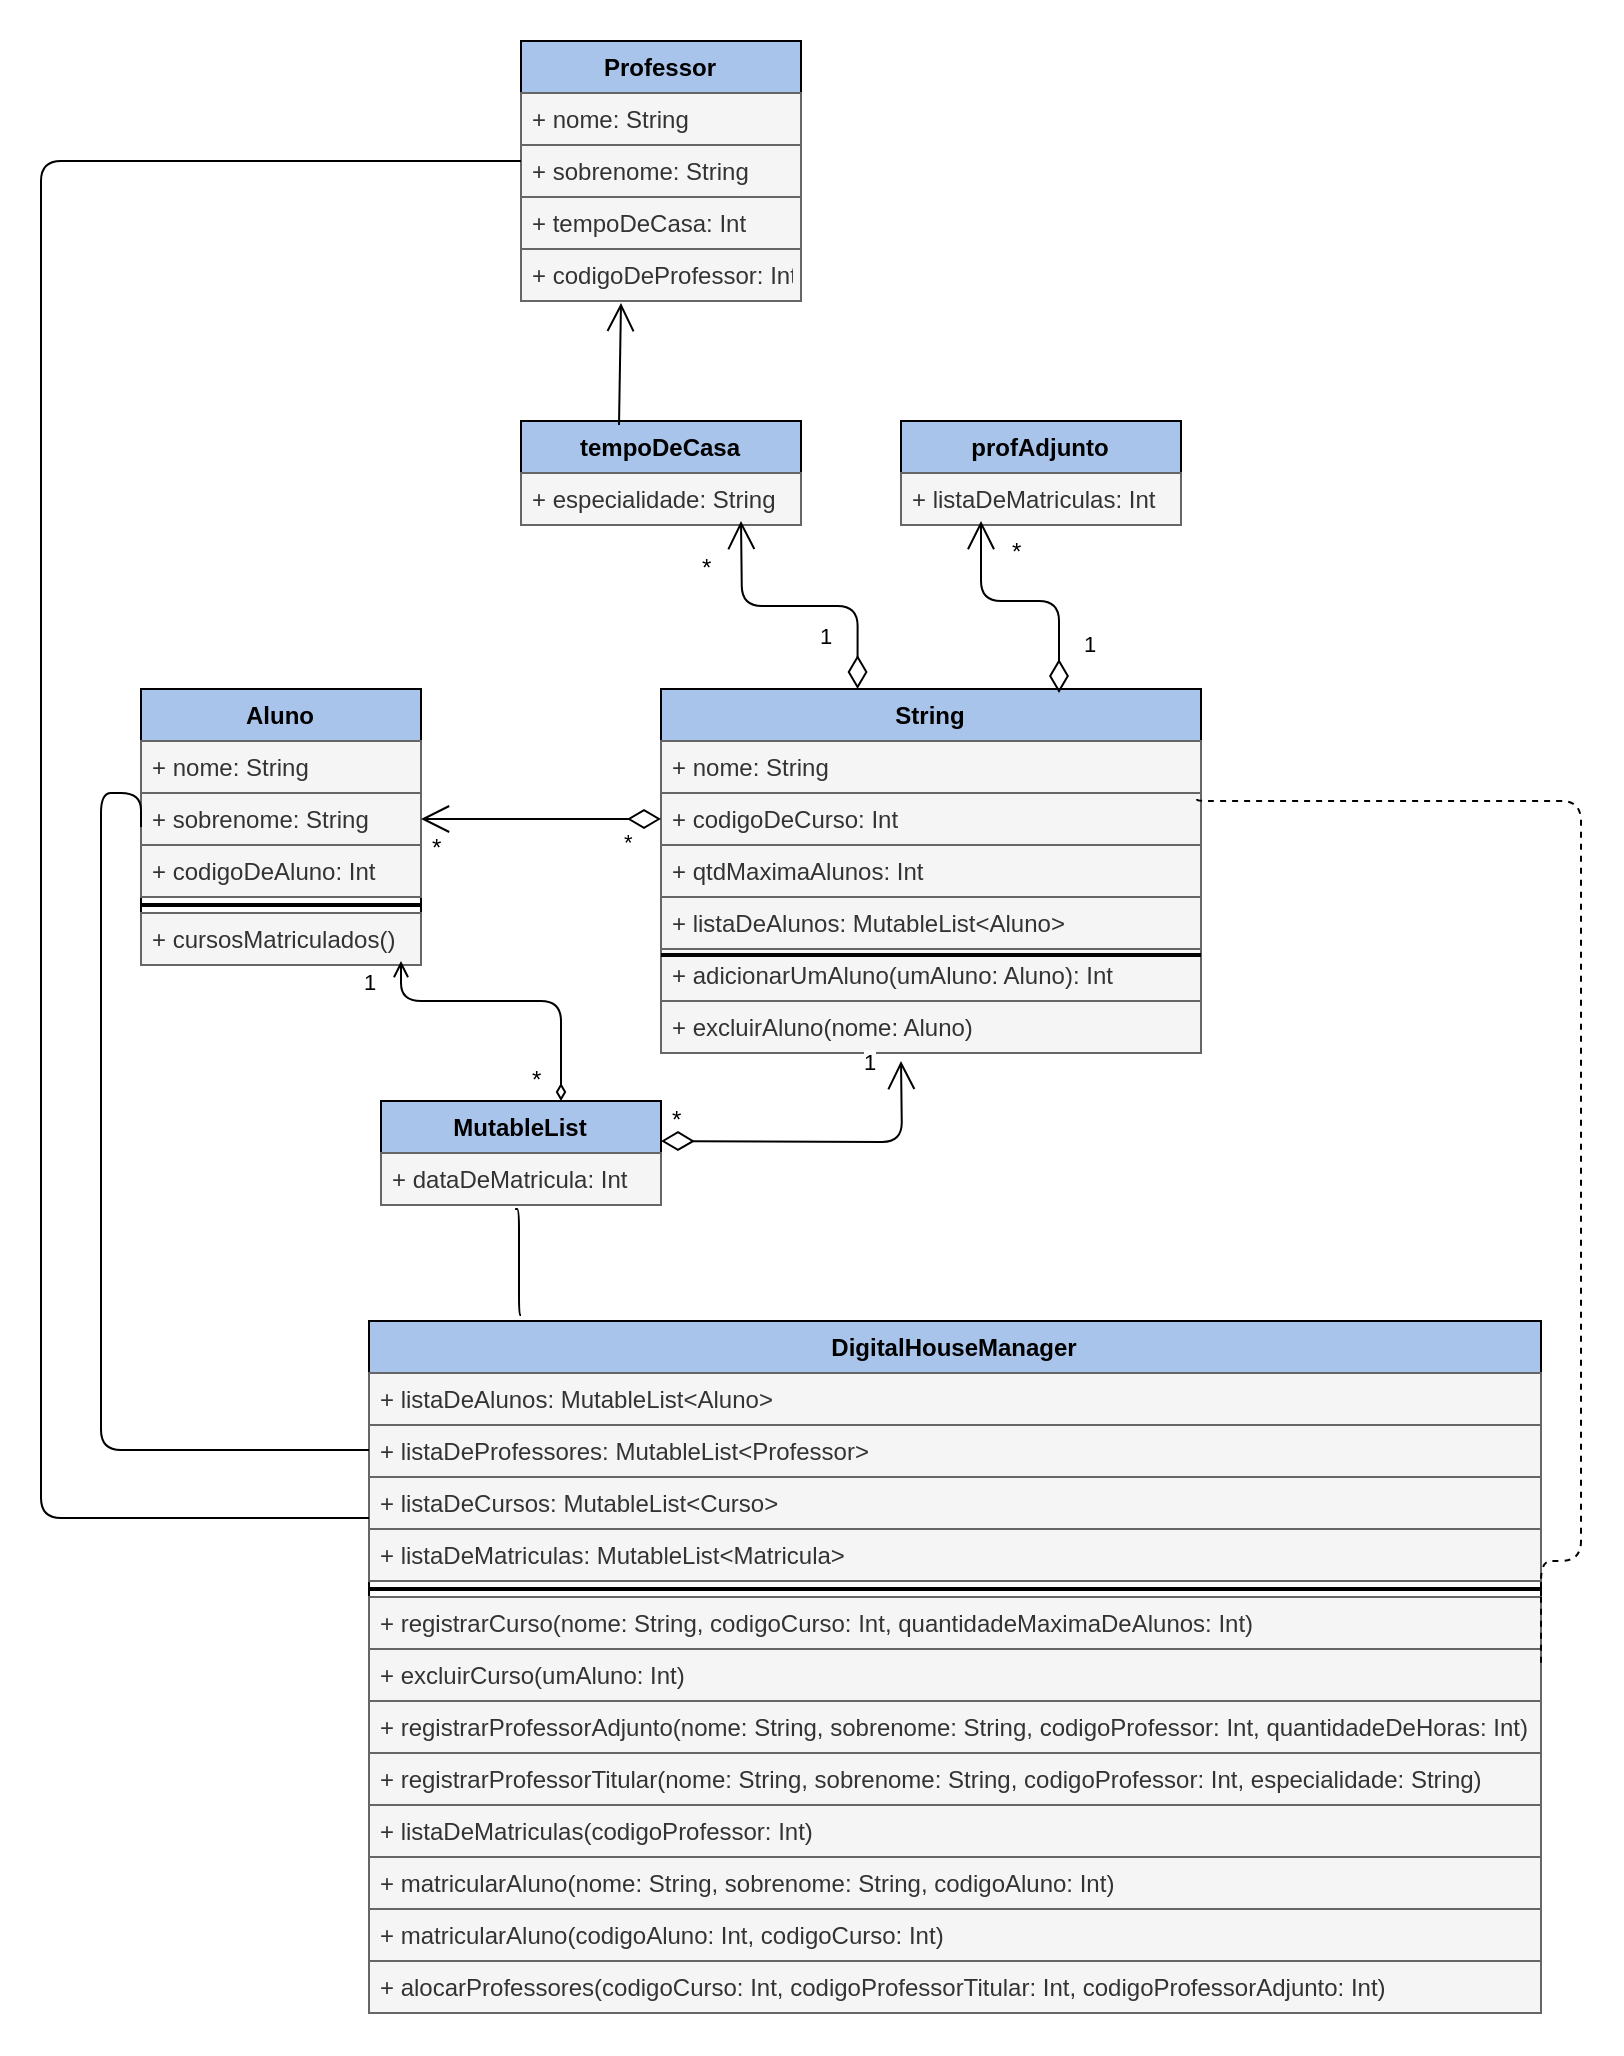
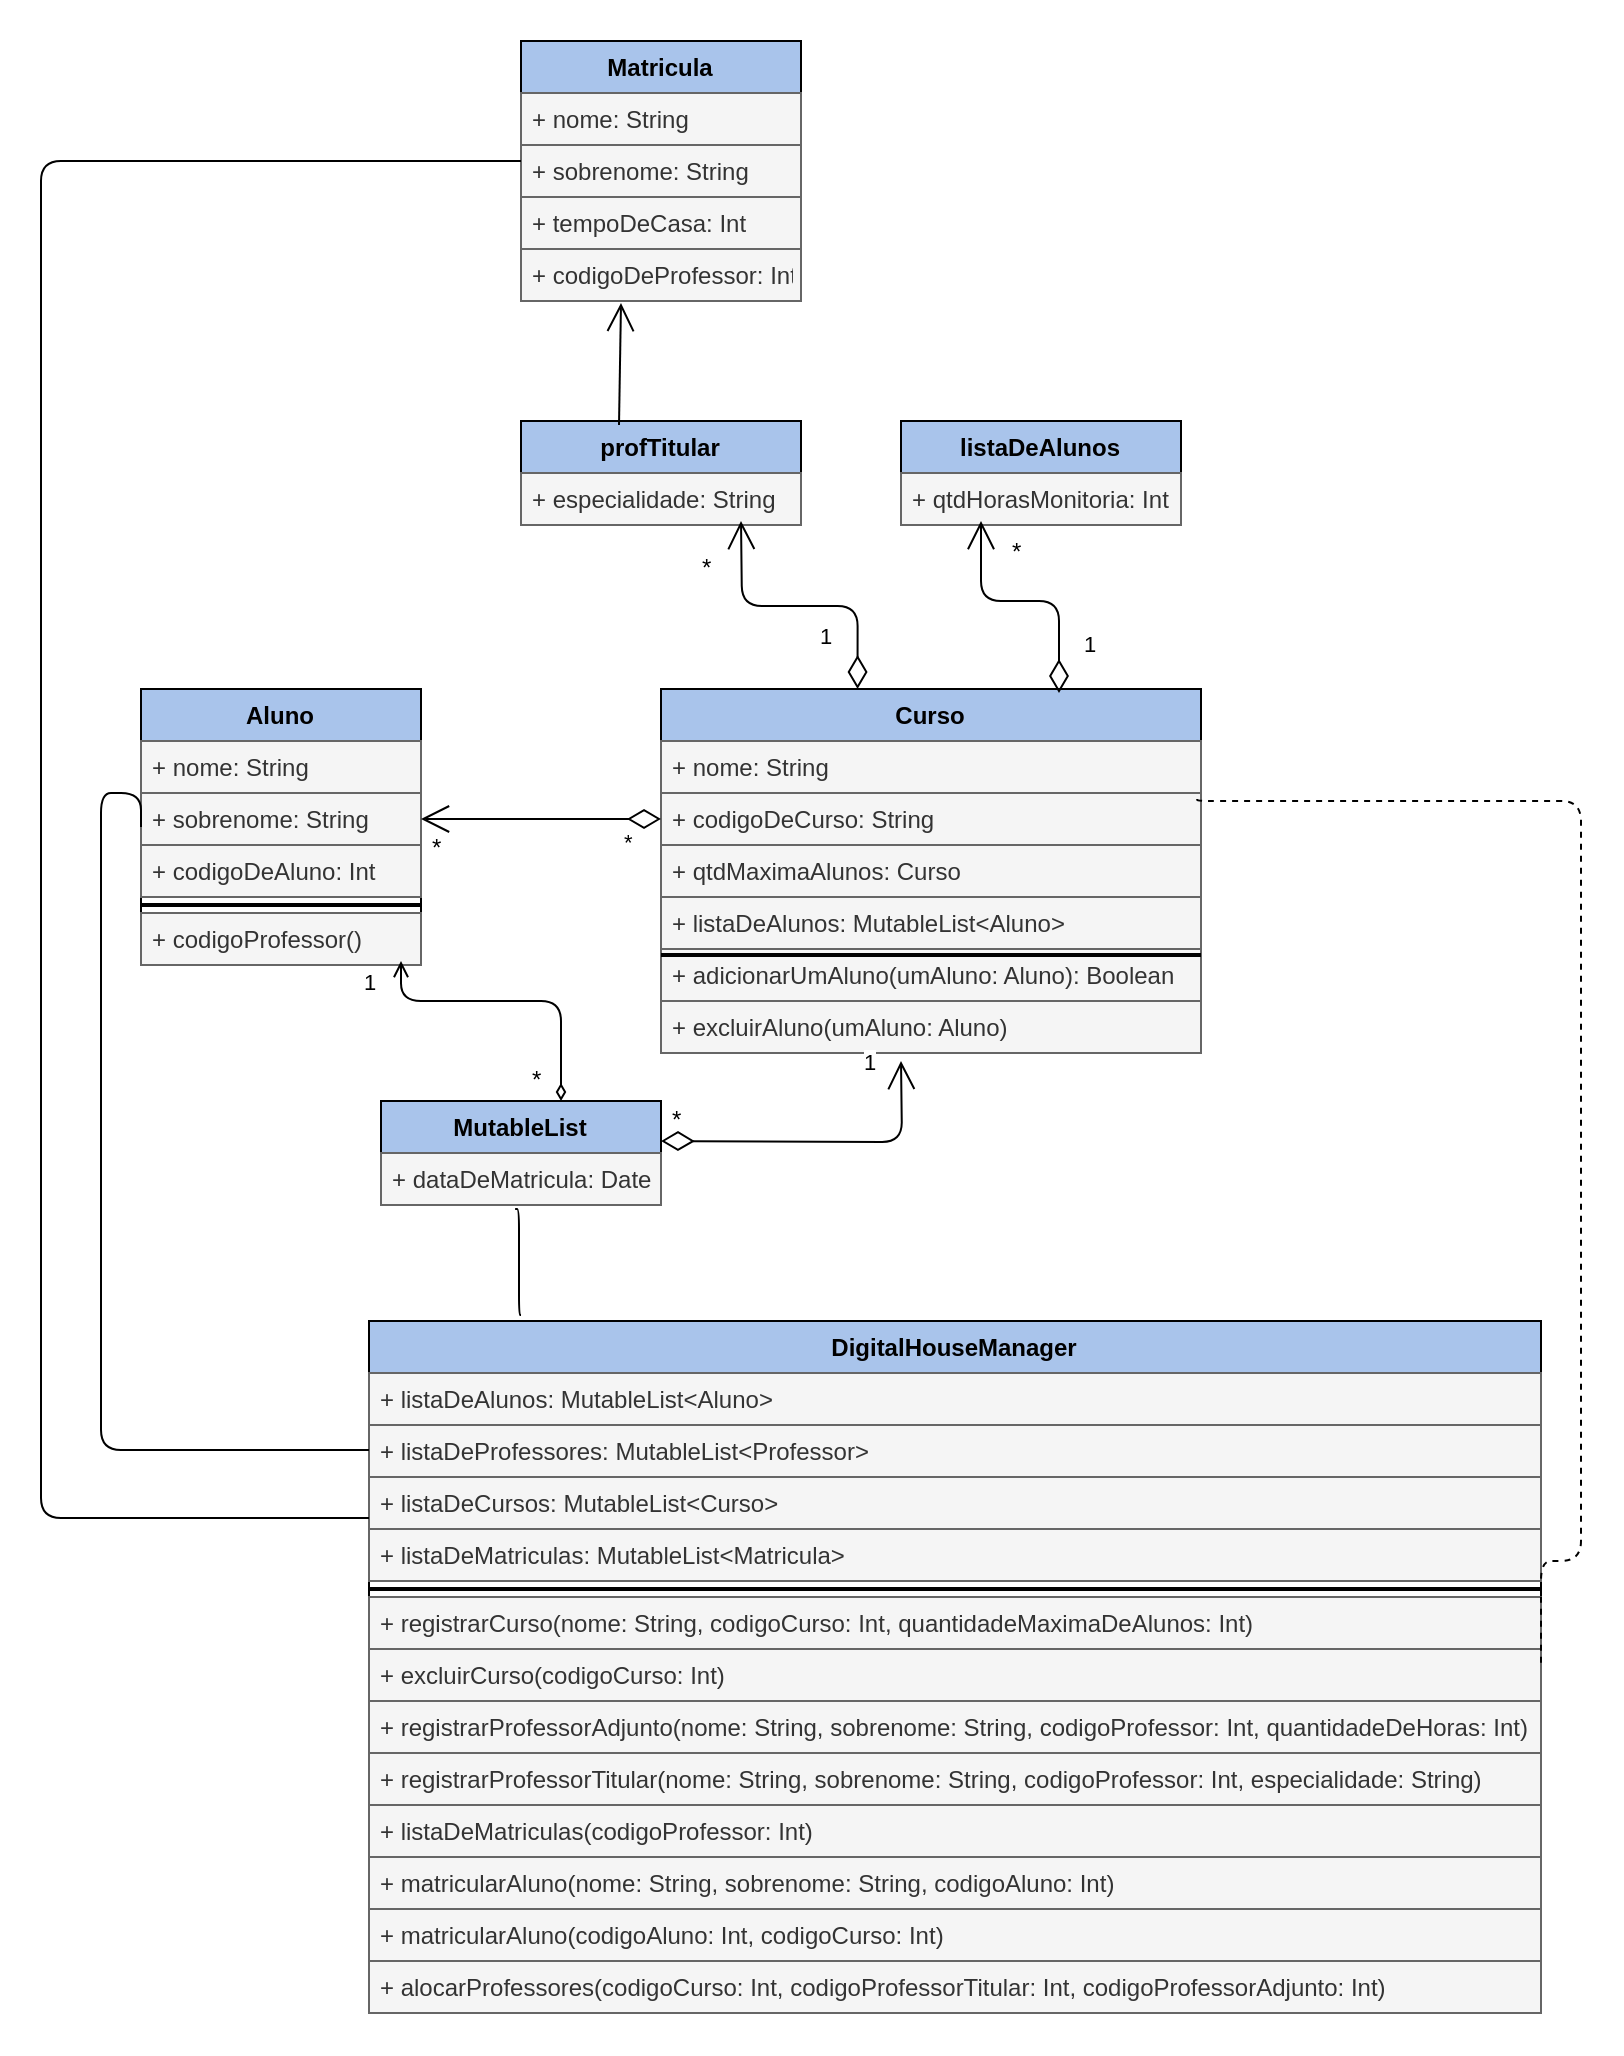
(660, 68) -> (660, 68)
(660, 448) -> (660, 448)
(1040, 448) -> (1040, 448)
(1051, 500) -> (1058, 500)
(930, 716) -> (930, 716)
(794, 820) -> (811, 820)
(804, 872) -> (818, 872)
(290, 940) -> (273, 940)
(903, 976) -> (927, 976)
(832, 1028) -> (849, 1028)
(524, 1180) -> (531, 1180)
(549, 1676) -> (576, 1676)
